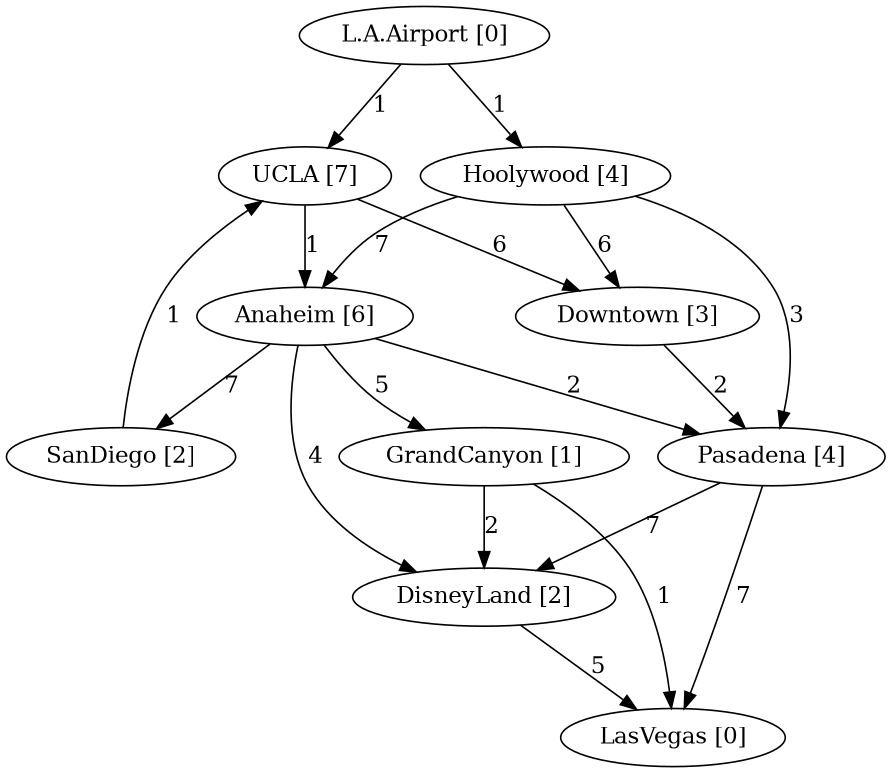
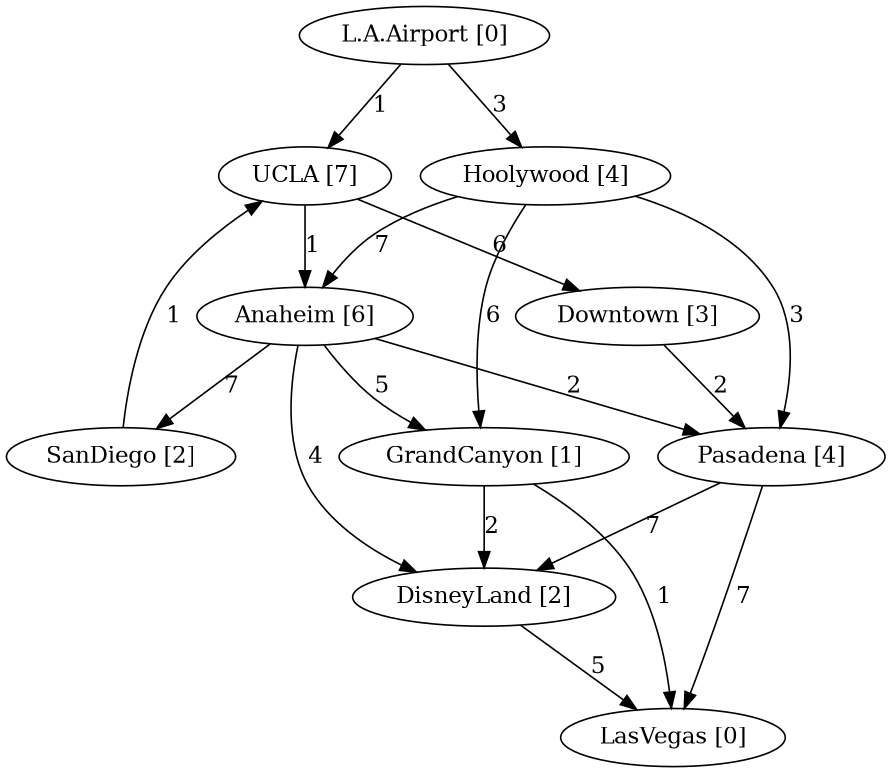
(500, 106) -> (500, 106)
(587, 240) -> (482, 303)
